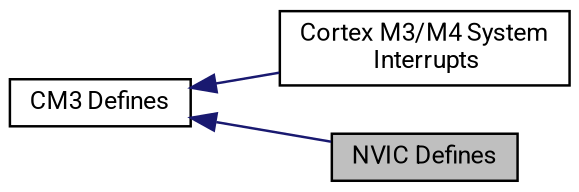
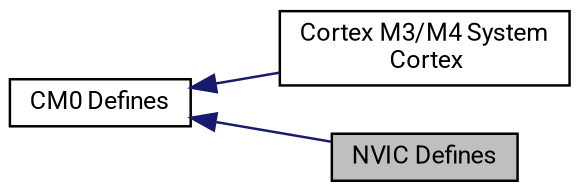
(425, 48) -> (425, 48)
(100, 103) -> (100, 103)
